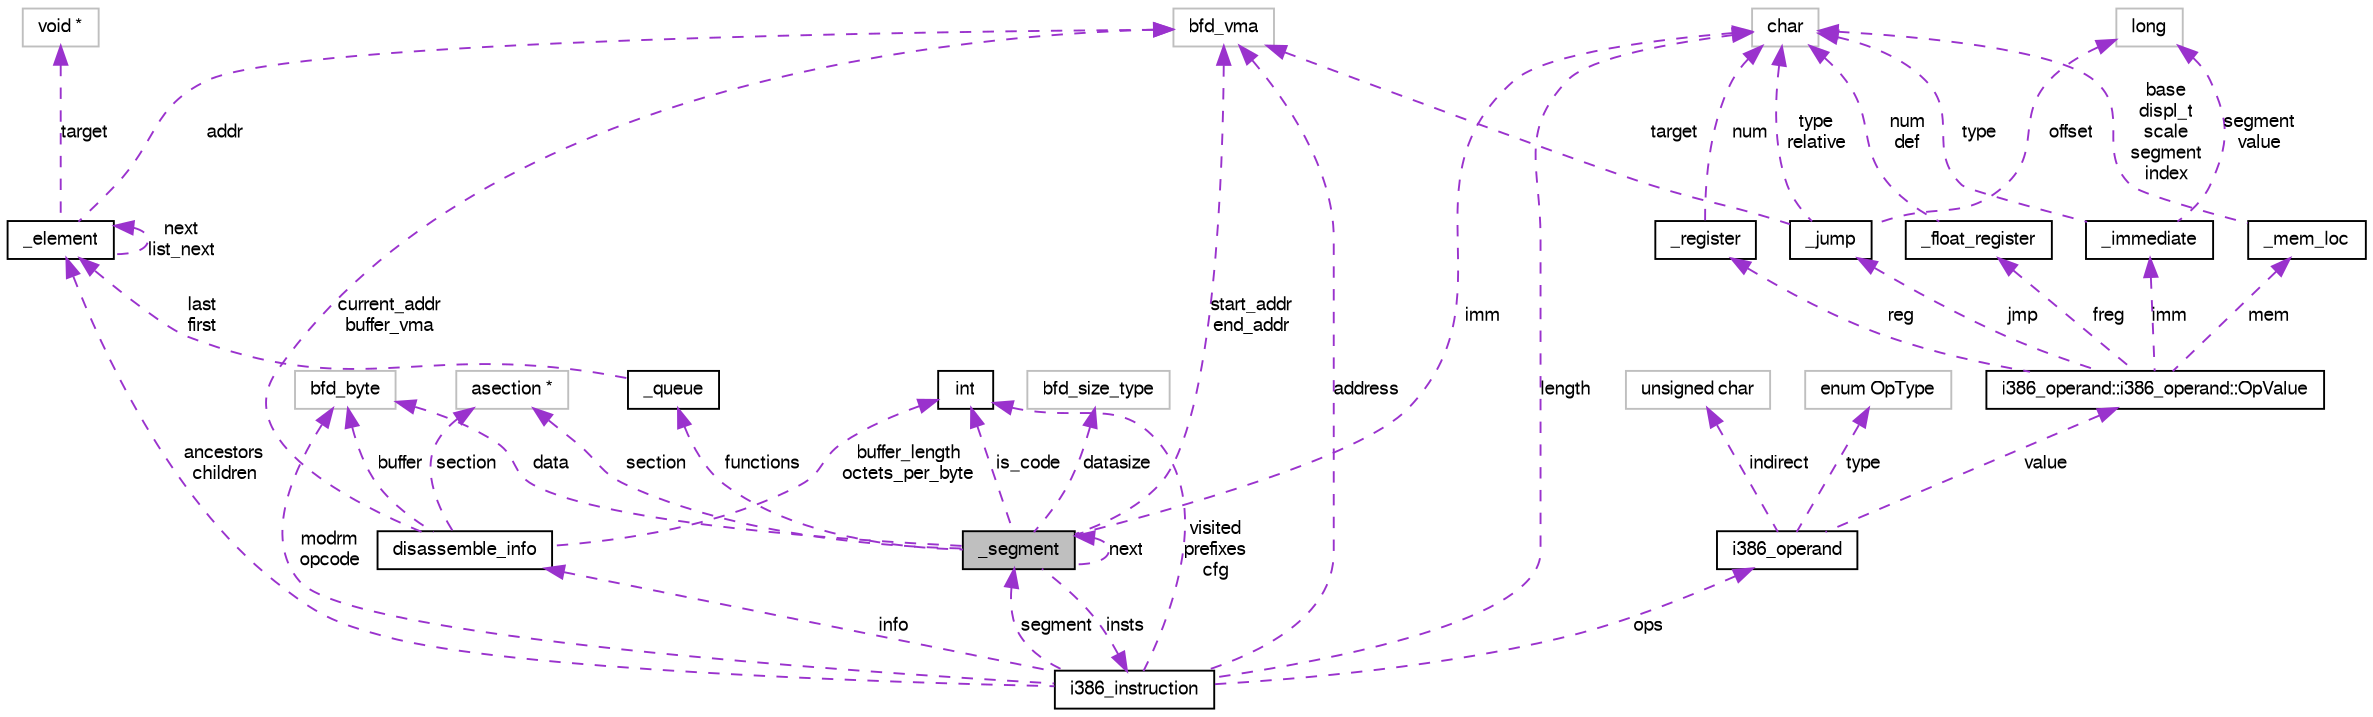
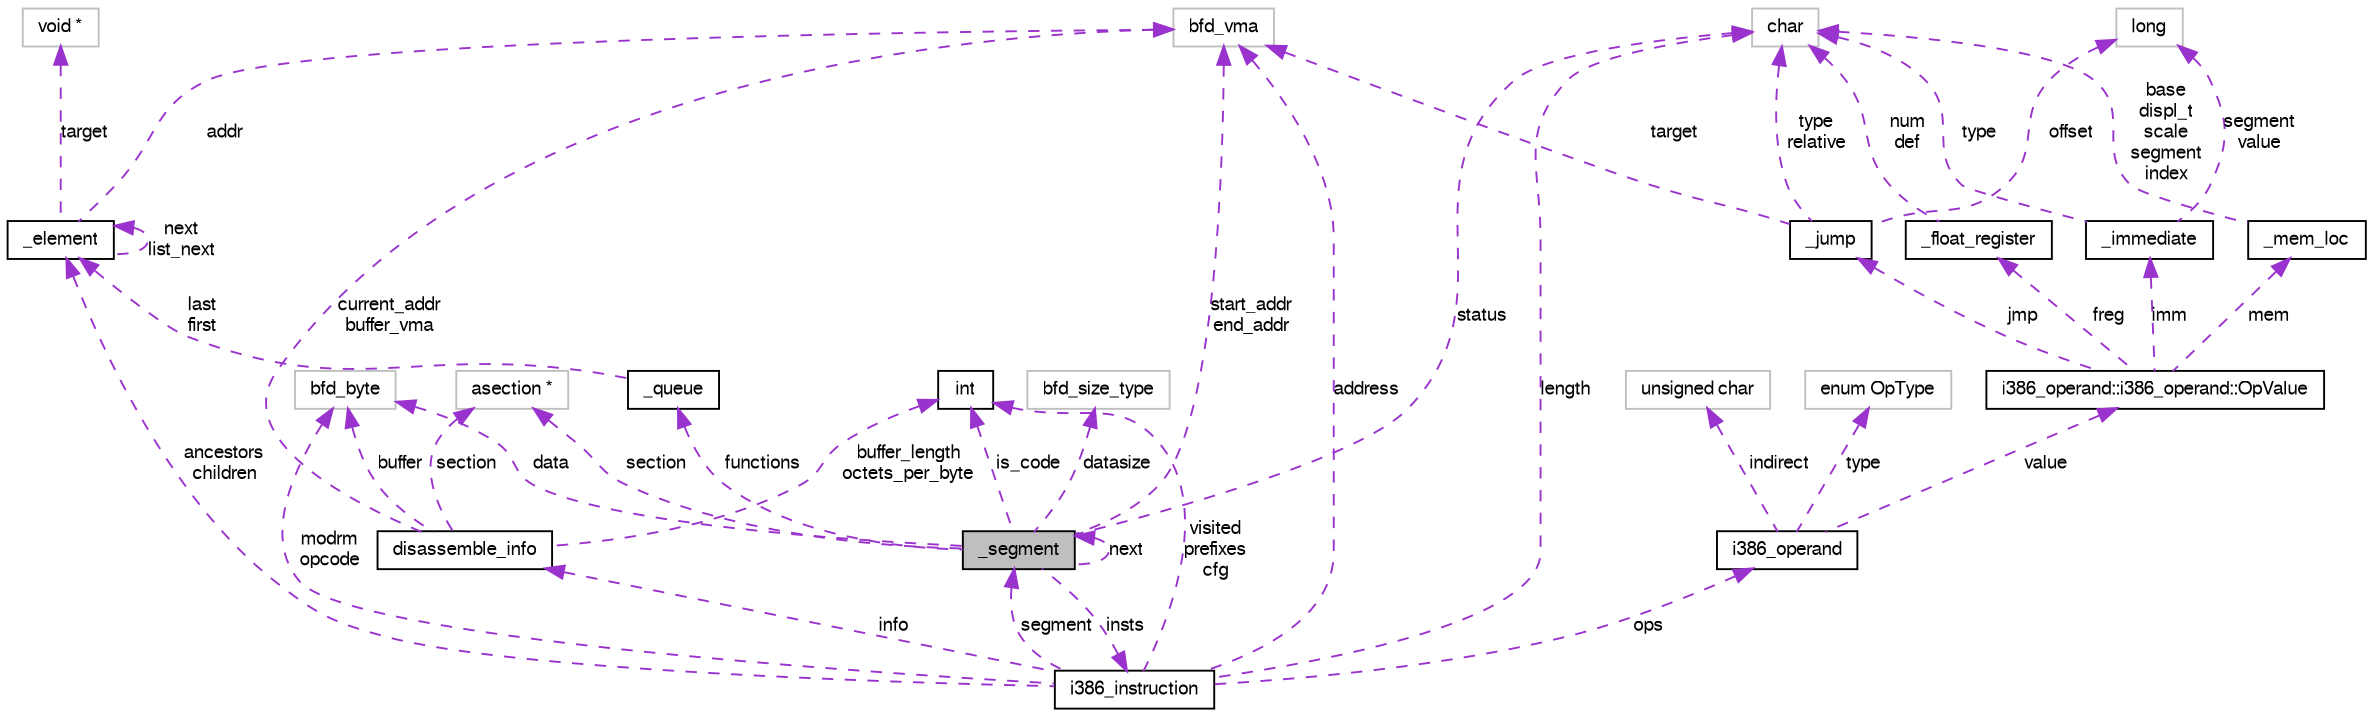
(1706, 240) -> none
(1483, 316) -> (1483, 316)
